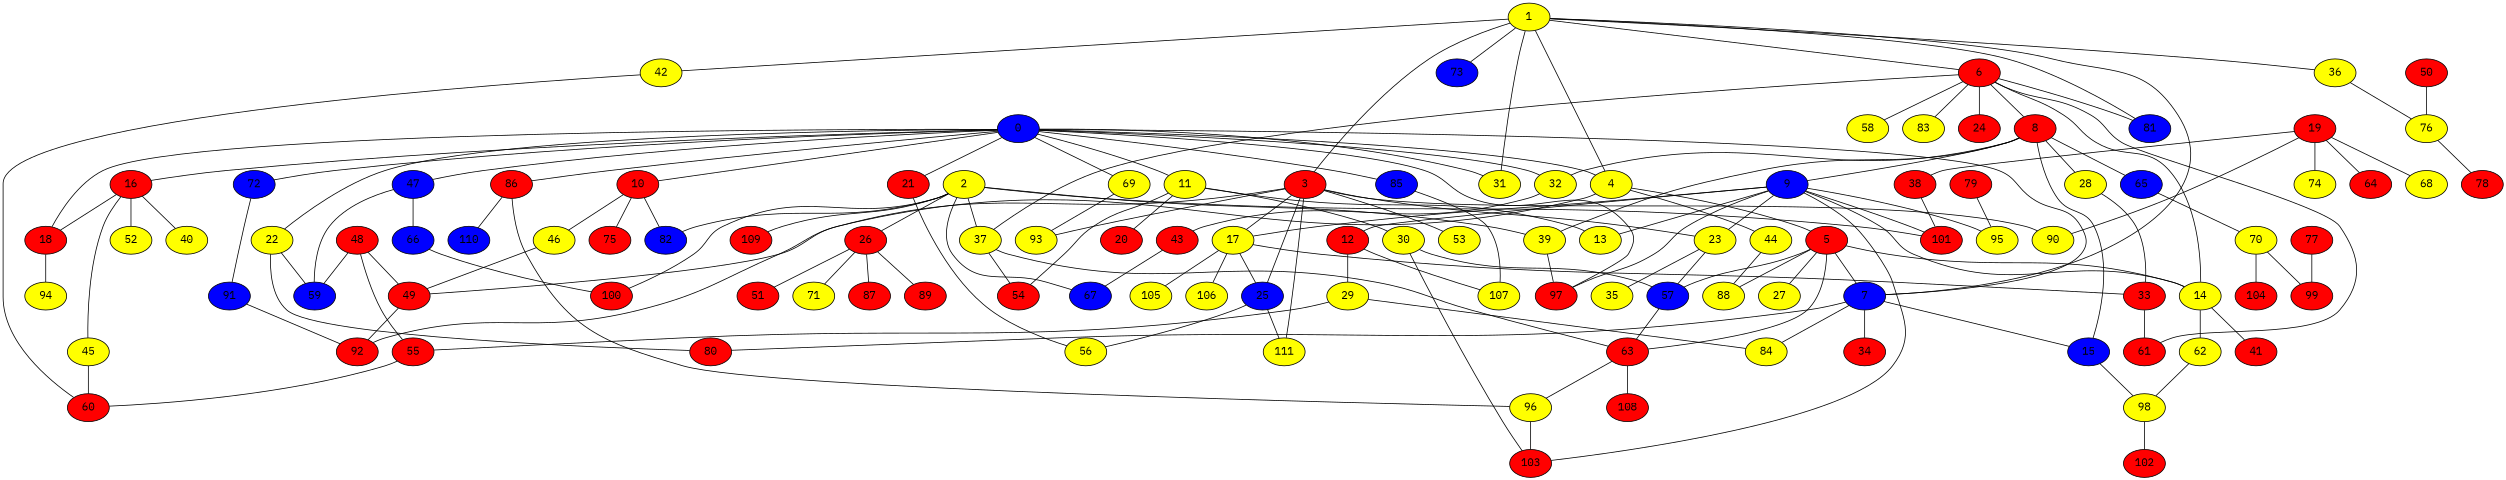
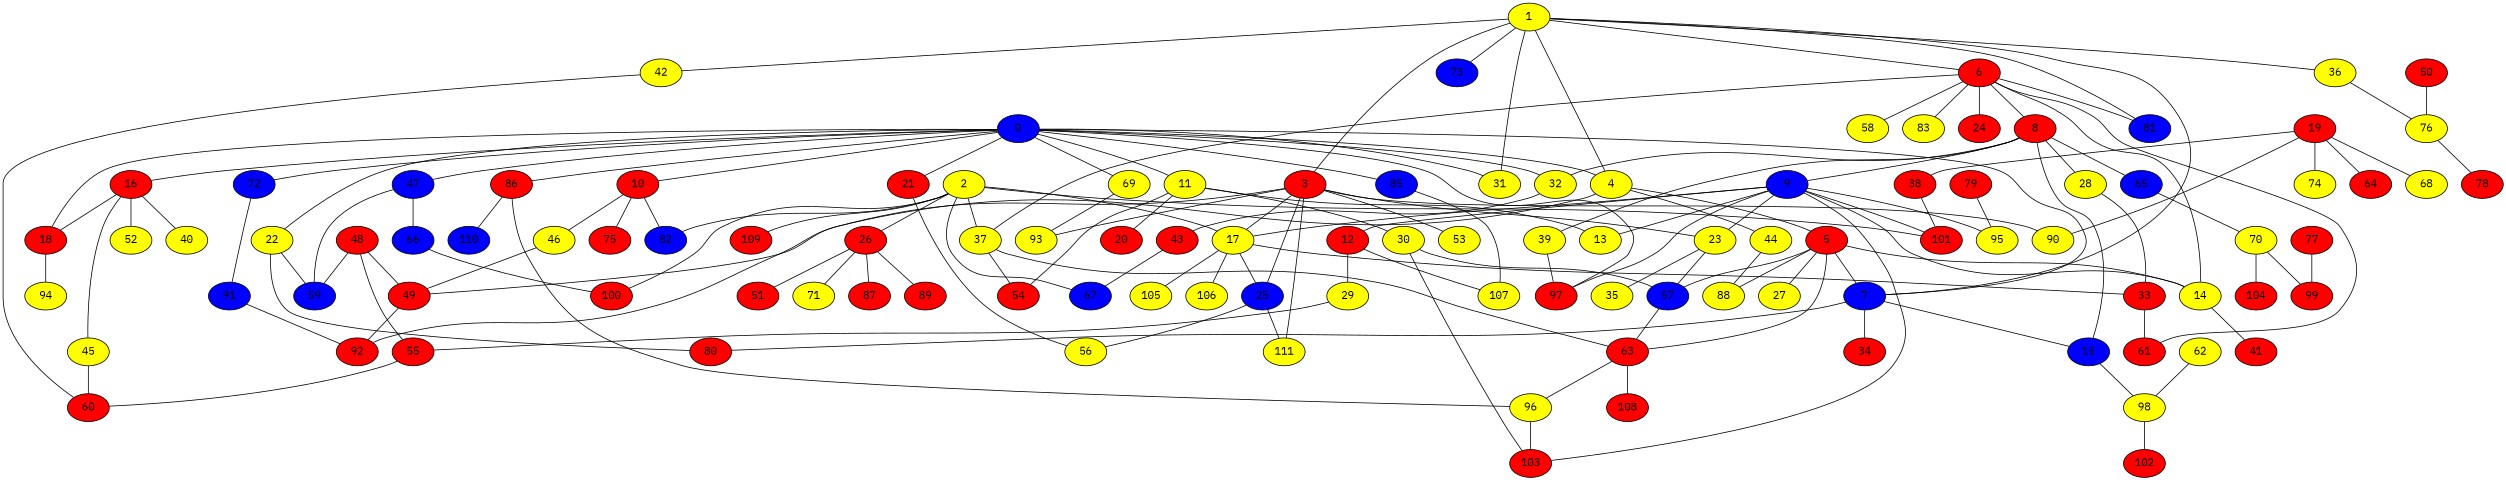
(1256, 207) -> (1143, 210)
(2200, 324) -> none
(1766, 352) -> none
